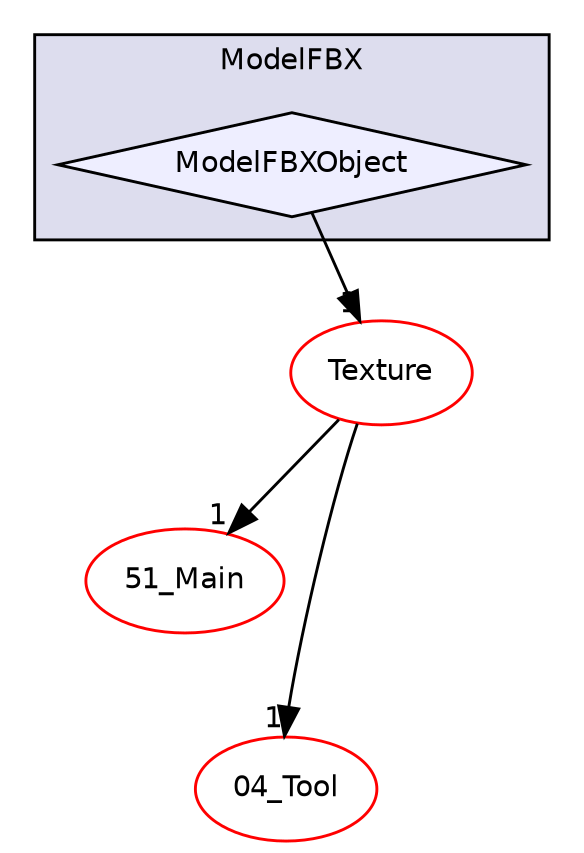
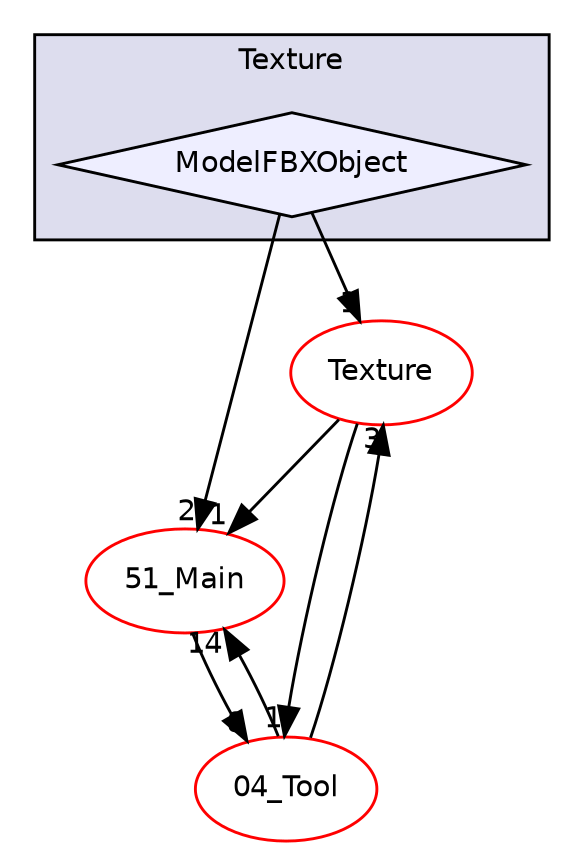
(292, 62) -> (292, 62)
none -> (242, 358)
none -> (349, 597)
none -> (211, 675)
none -> (260, 695)
